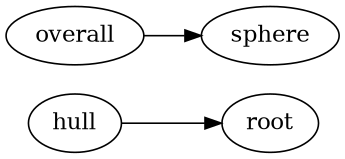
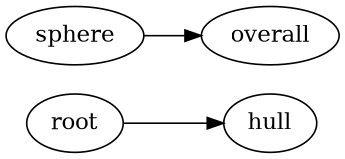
(164, 36) -> (164, 36)
(163, 123) -> (165, 123)
